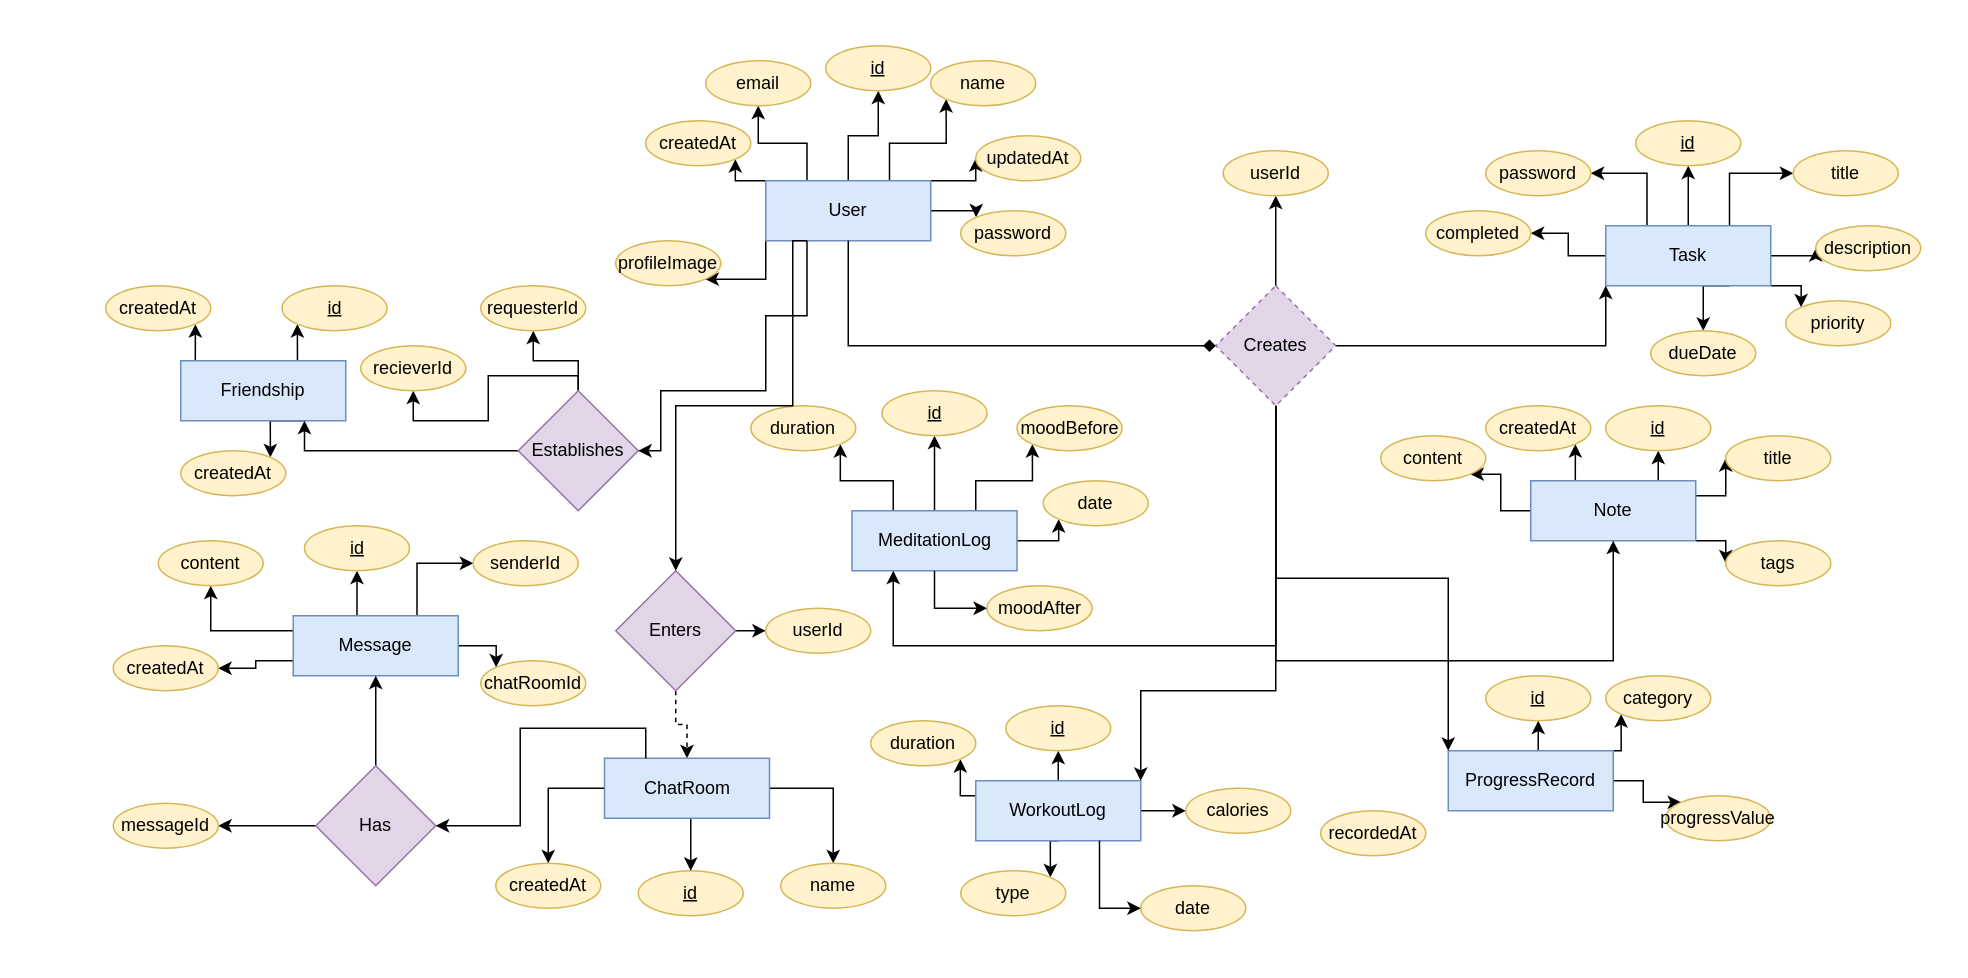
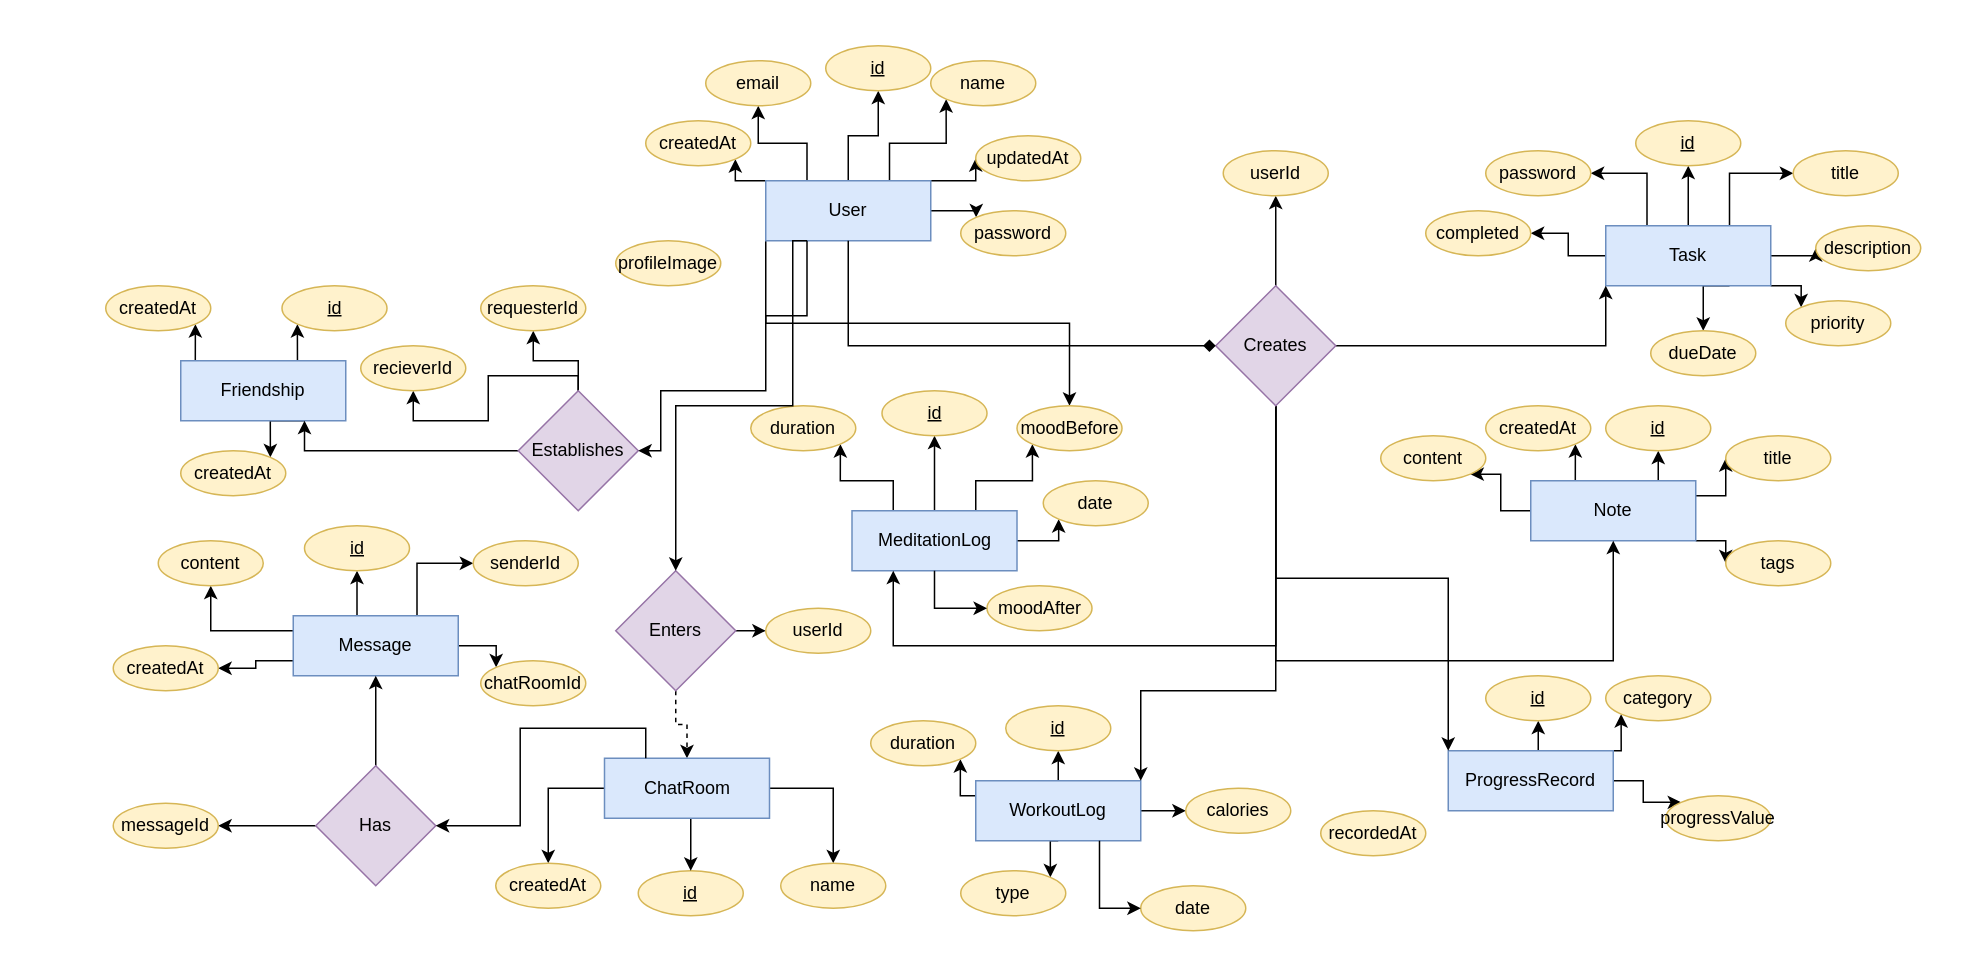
(742, 279) -> (954, 323)
(1276, 346) -> (1276, 346)
